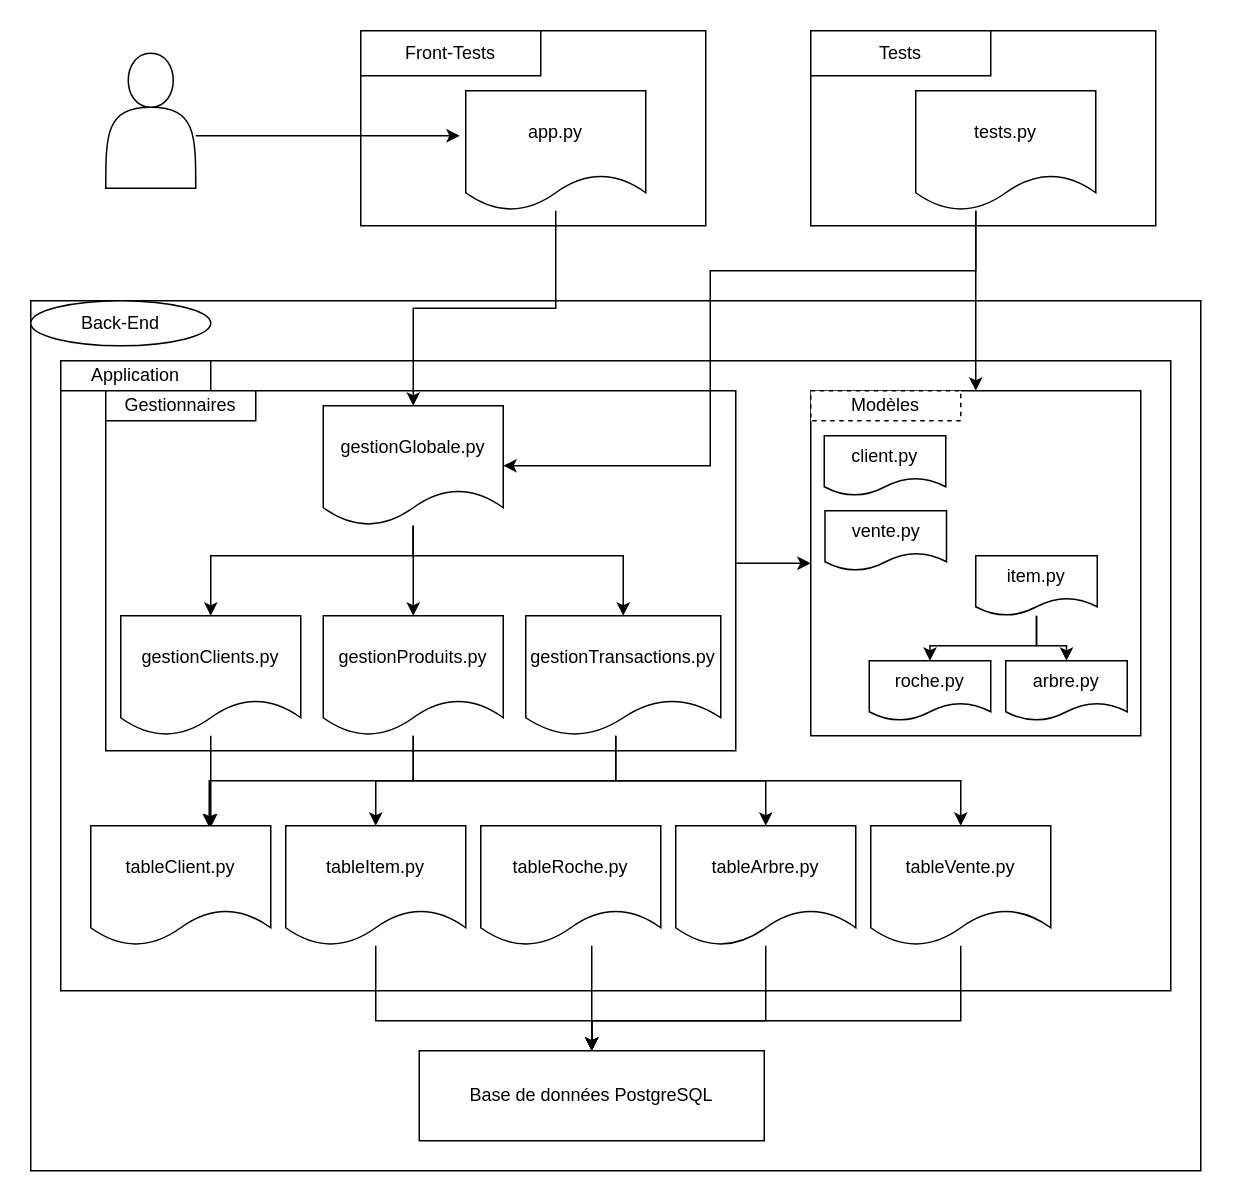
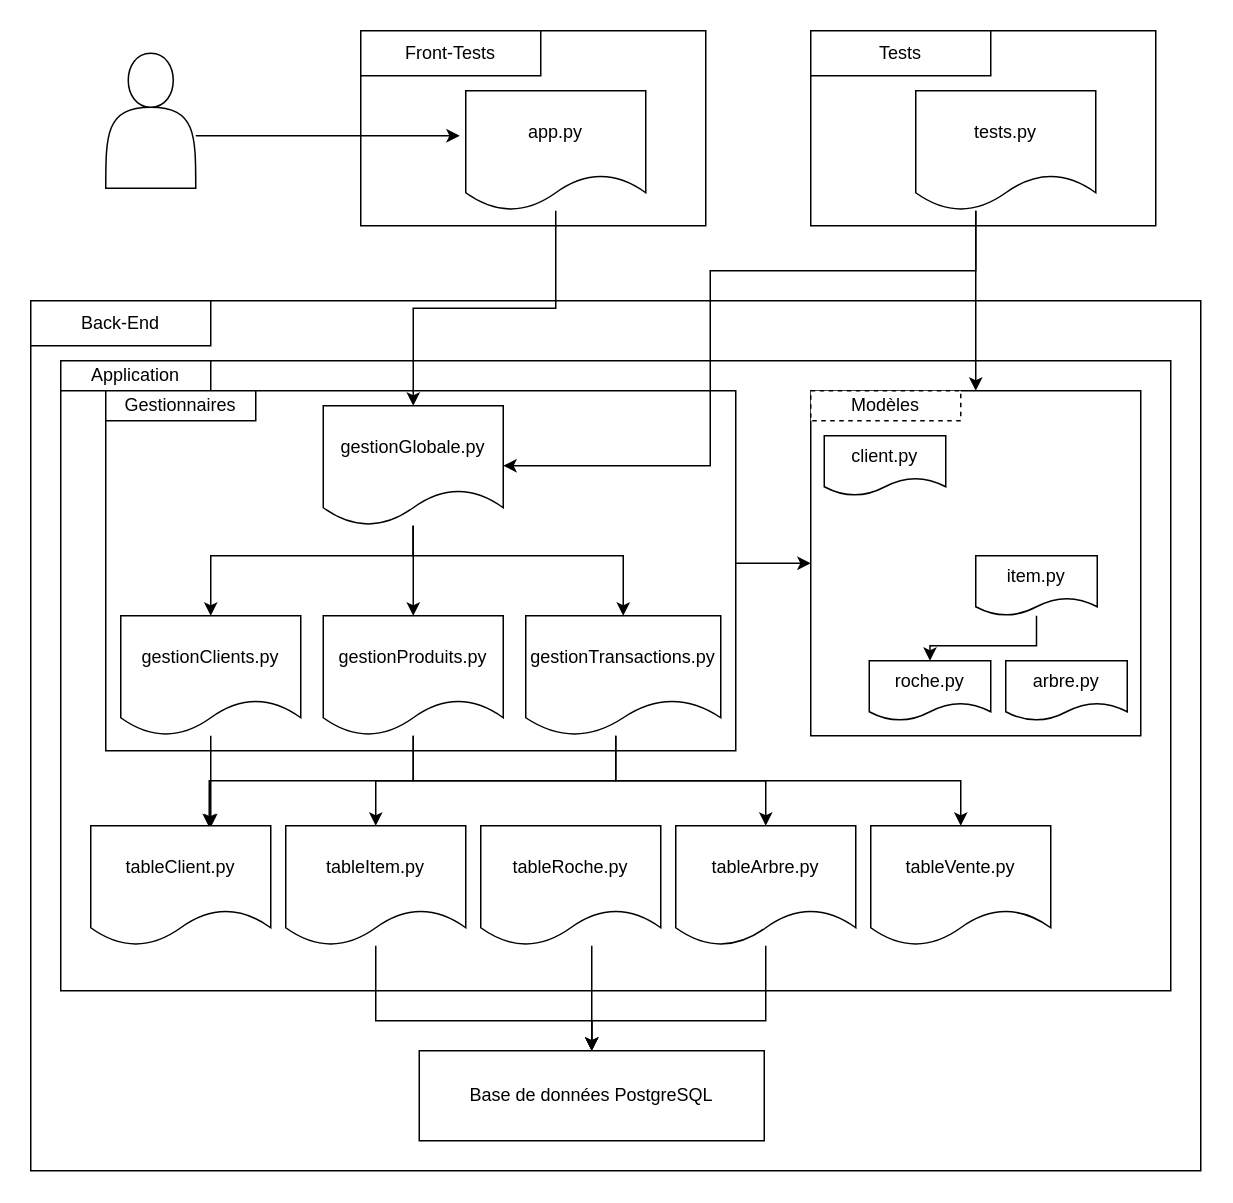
(121, 323) -> (121, 323)
(886, 541) -> none
(1055, 646) -> none
(901, 1021) -> none
